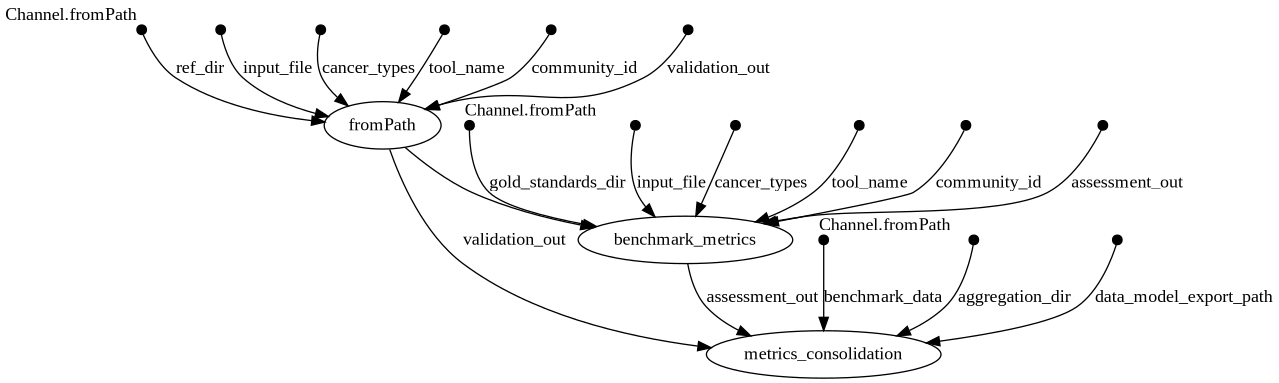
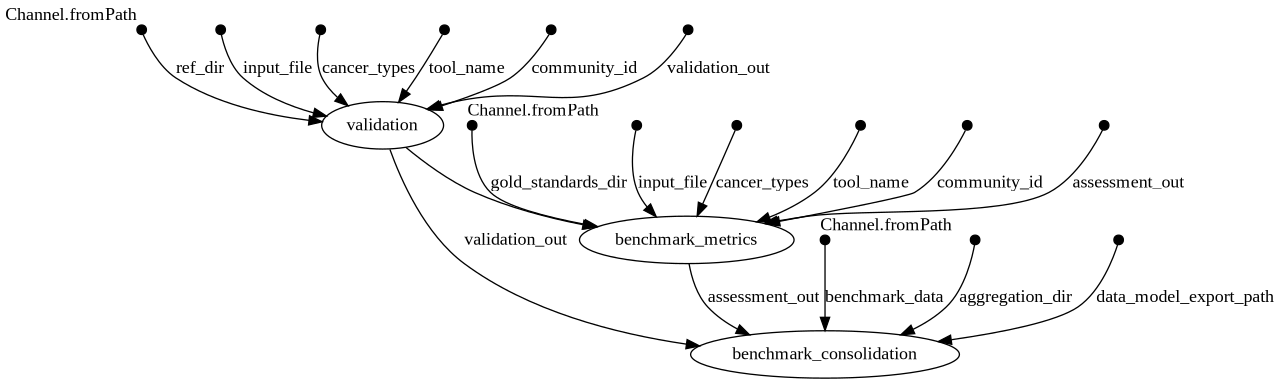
(383, 125) -> (383, 125)
(824, 354) -> (825, 354)
